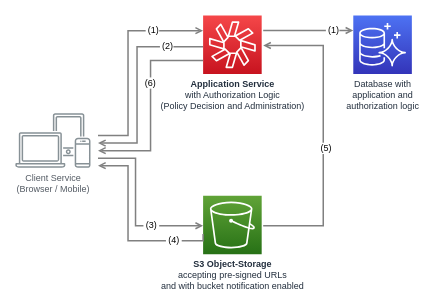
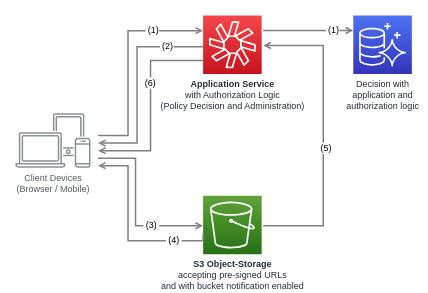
(383, 95) -> (383, 95)
(53, 184) -> (53, 184)
